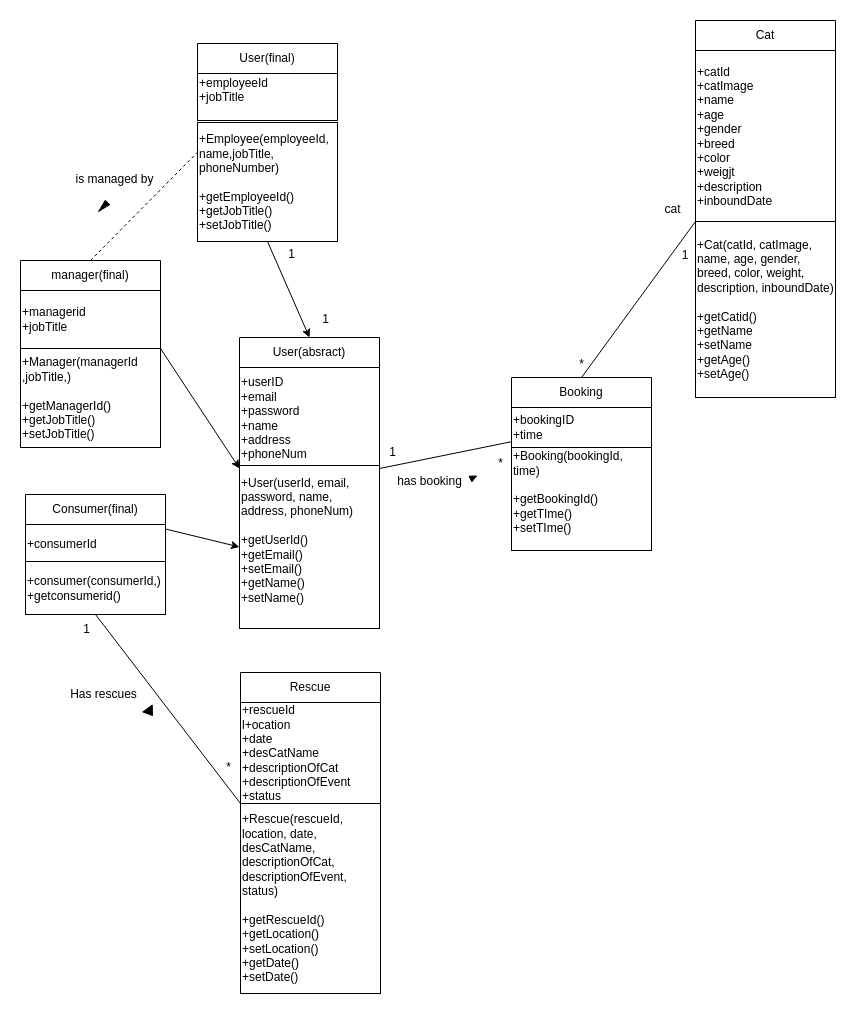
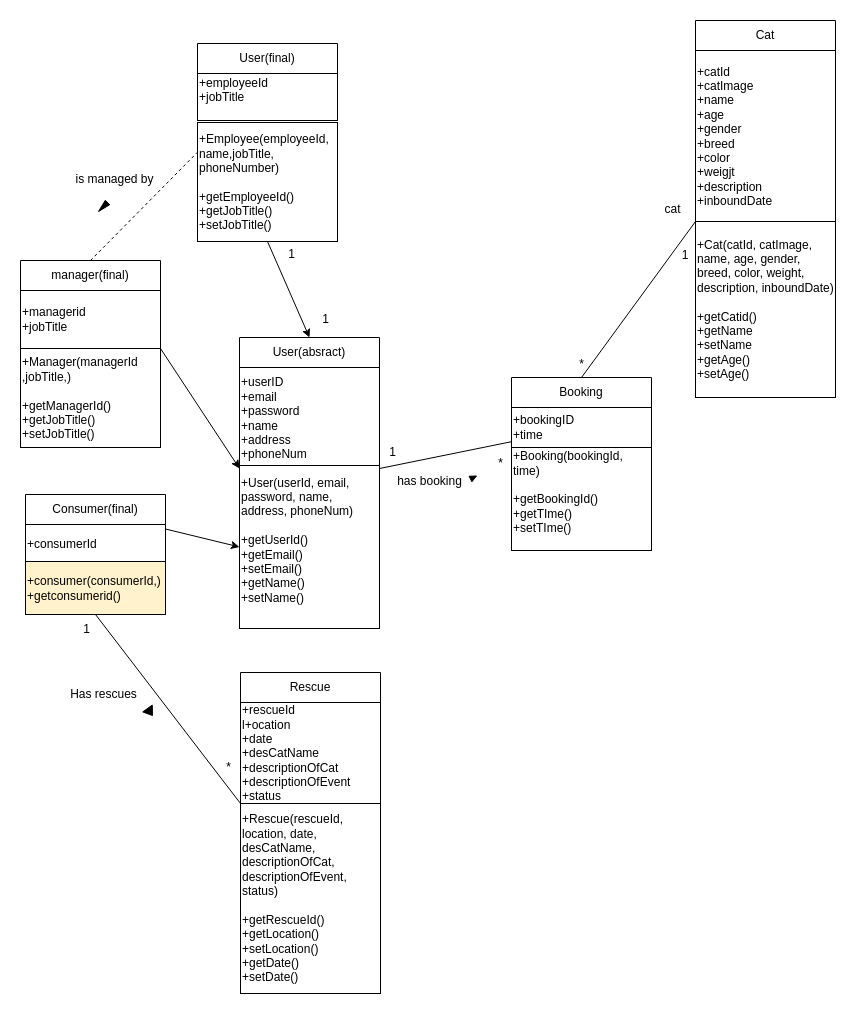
(96, 588) -> (96, 588)
